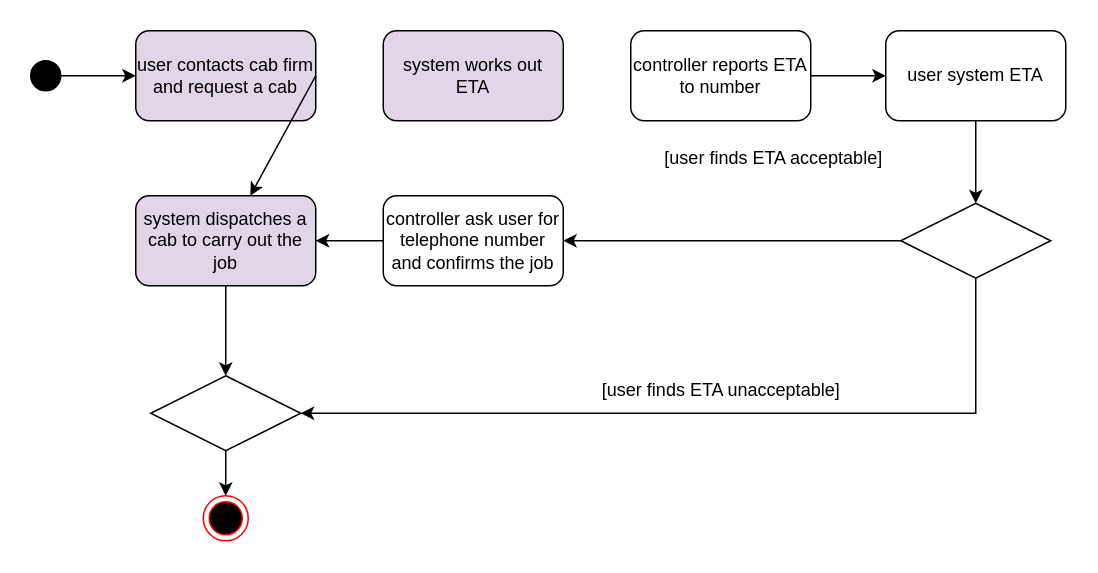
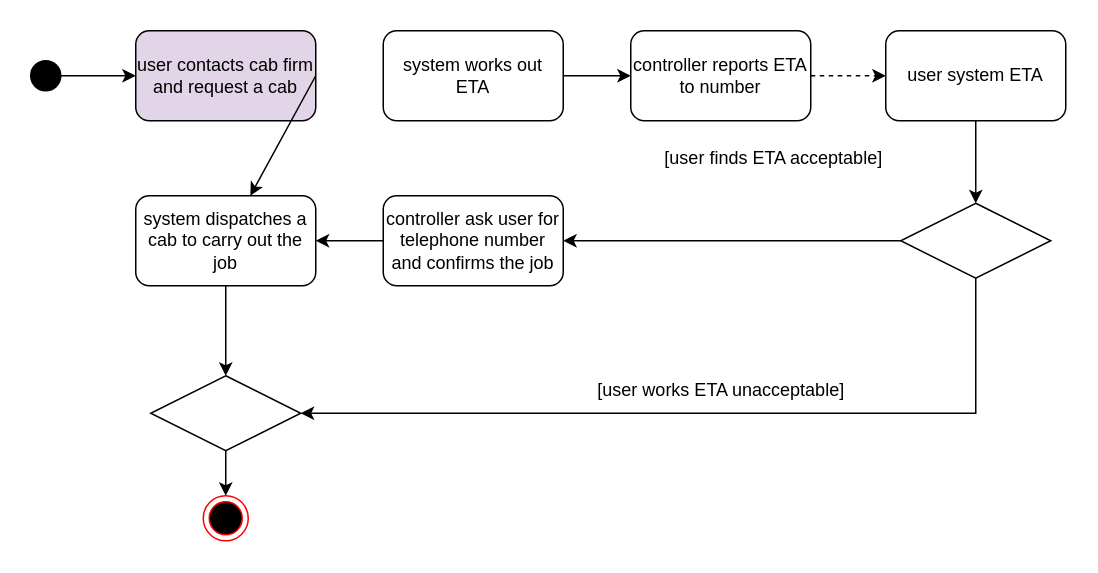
(473, 76) -> (473, 76)
none -> (592, 76)
(844, 76) -> (844, 76)
(226, 241) -> (226, 241)
(722, 391) -> (722, 391)
